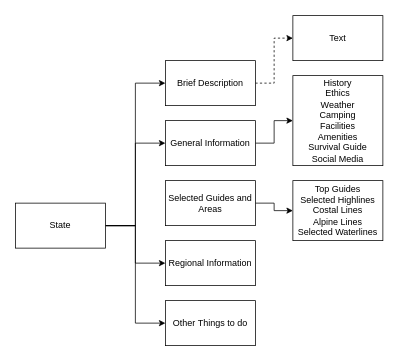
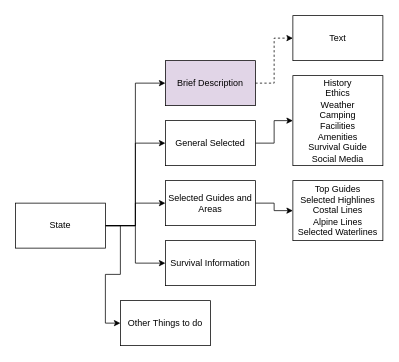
(210, 83) -> (210, 83)
(210, 143) -> (210, 143)
none -> (159, 203)
(210, 263) -> (210, 263)
(210, 323) -> (165, 323)
